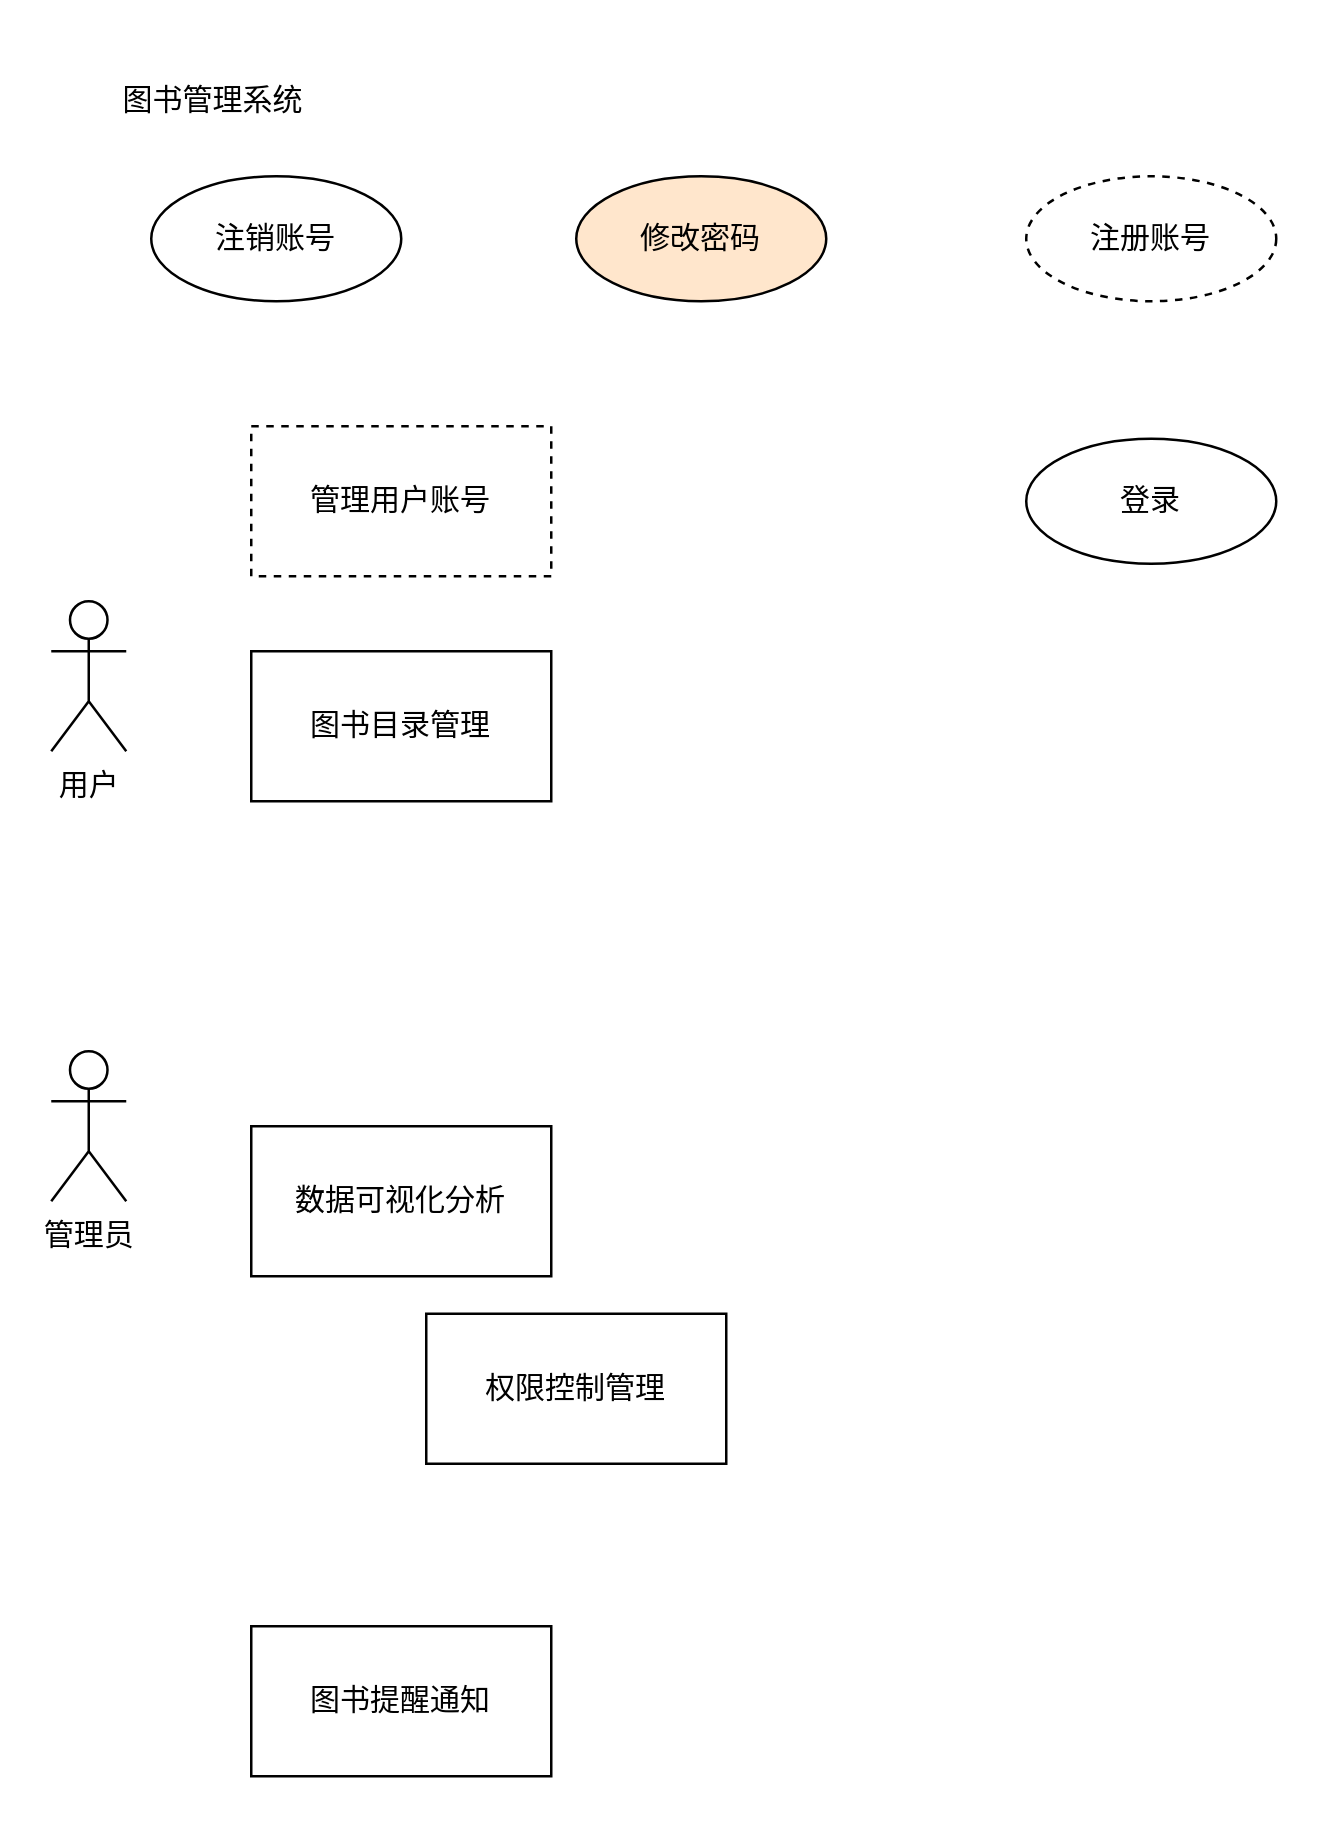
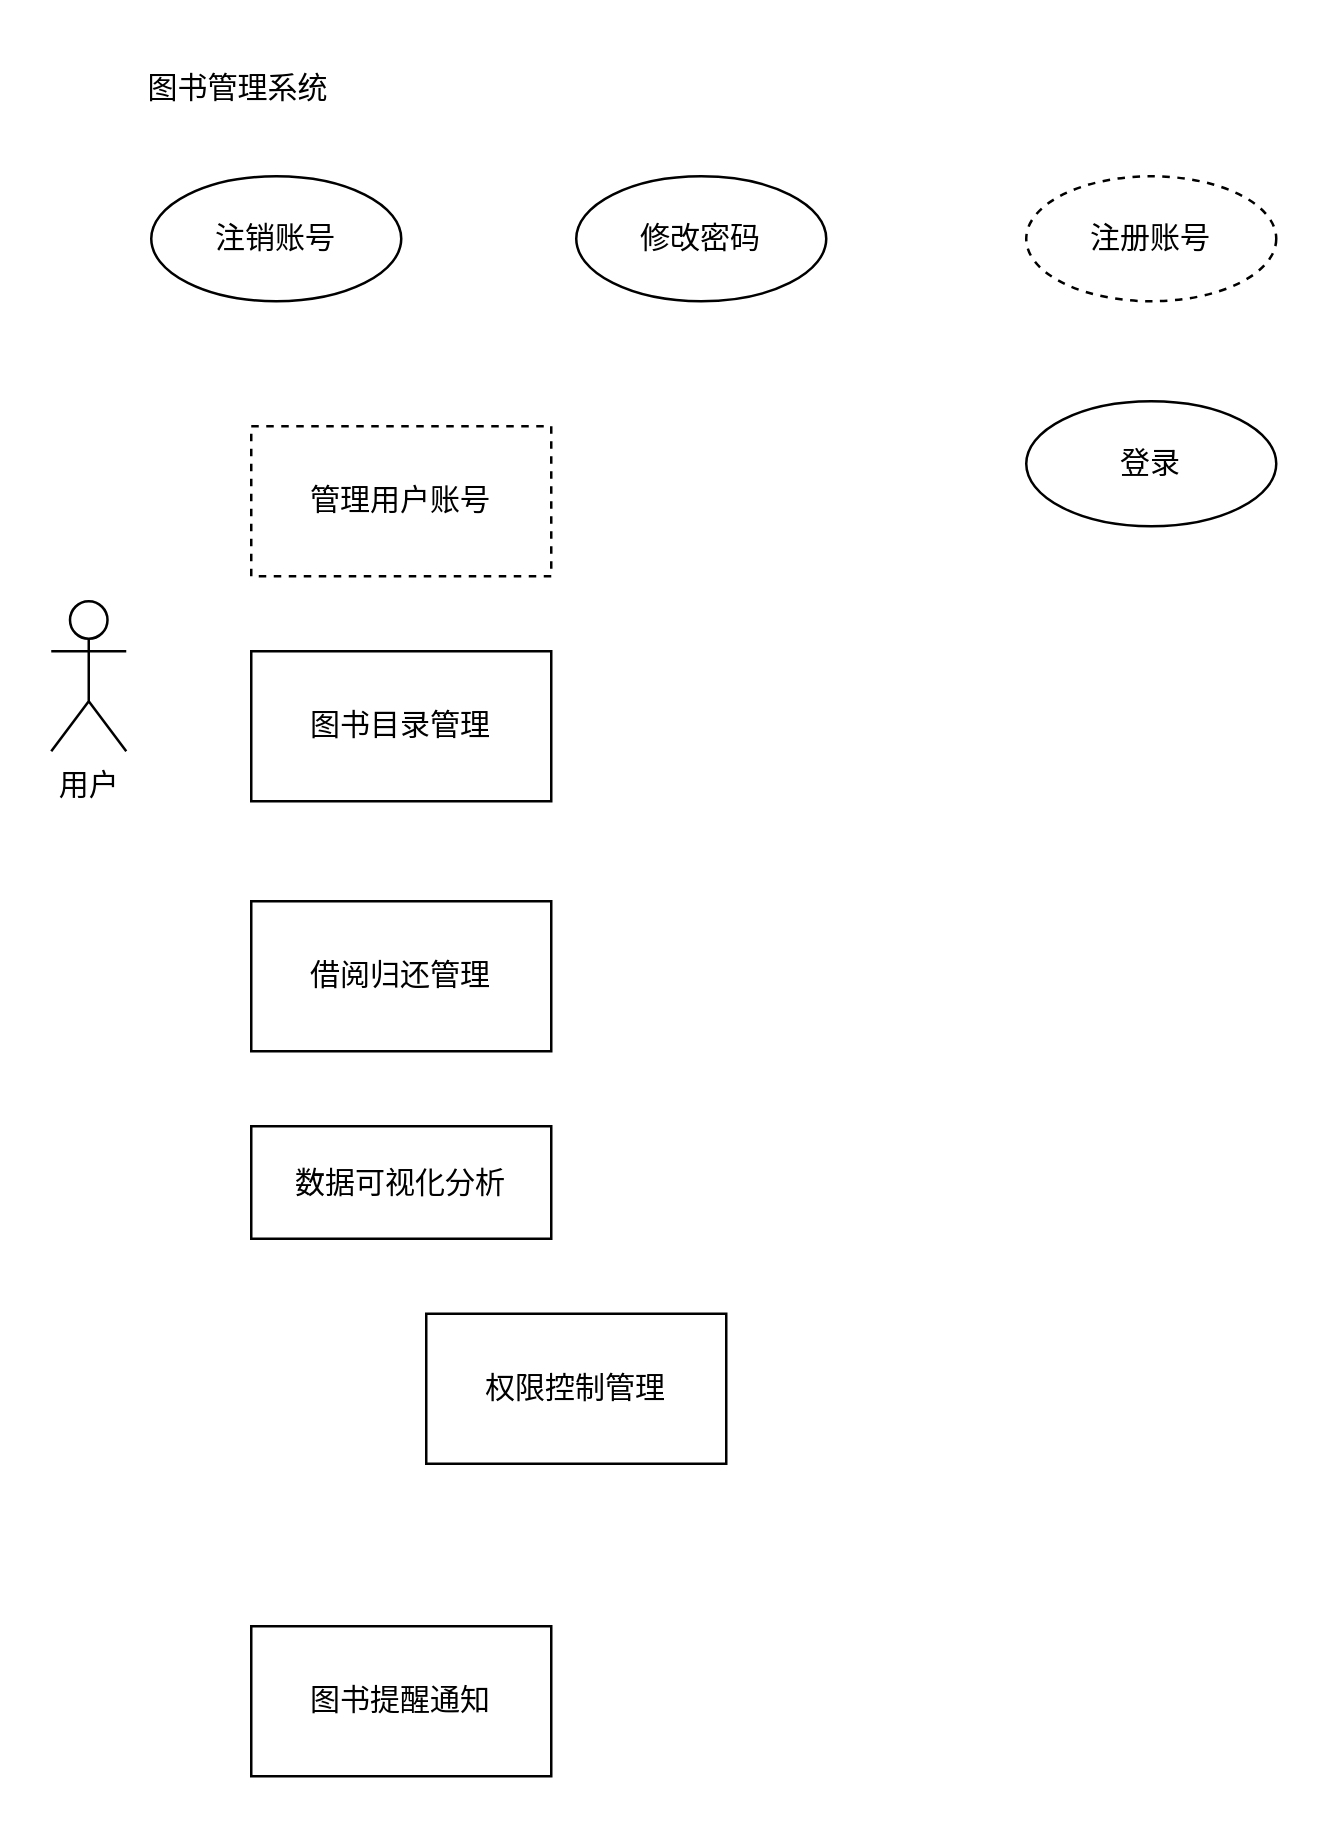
(214, 101) -> (239, 89)
(701, 239) -> (701, 239)
(1151, 501) -> (1151, 464)
none -> (401, 976)
(89, 1126) -> none
(401, 1201) -> (401, 1183)
